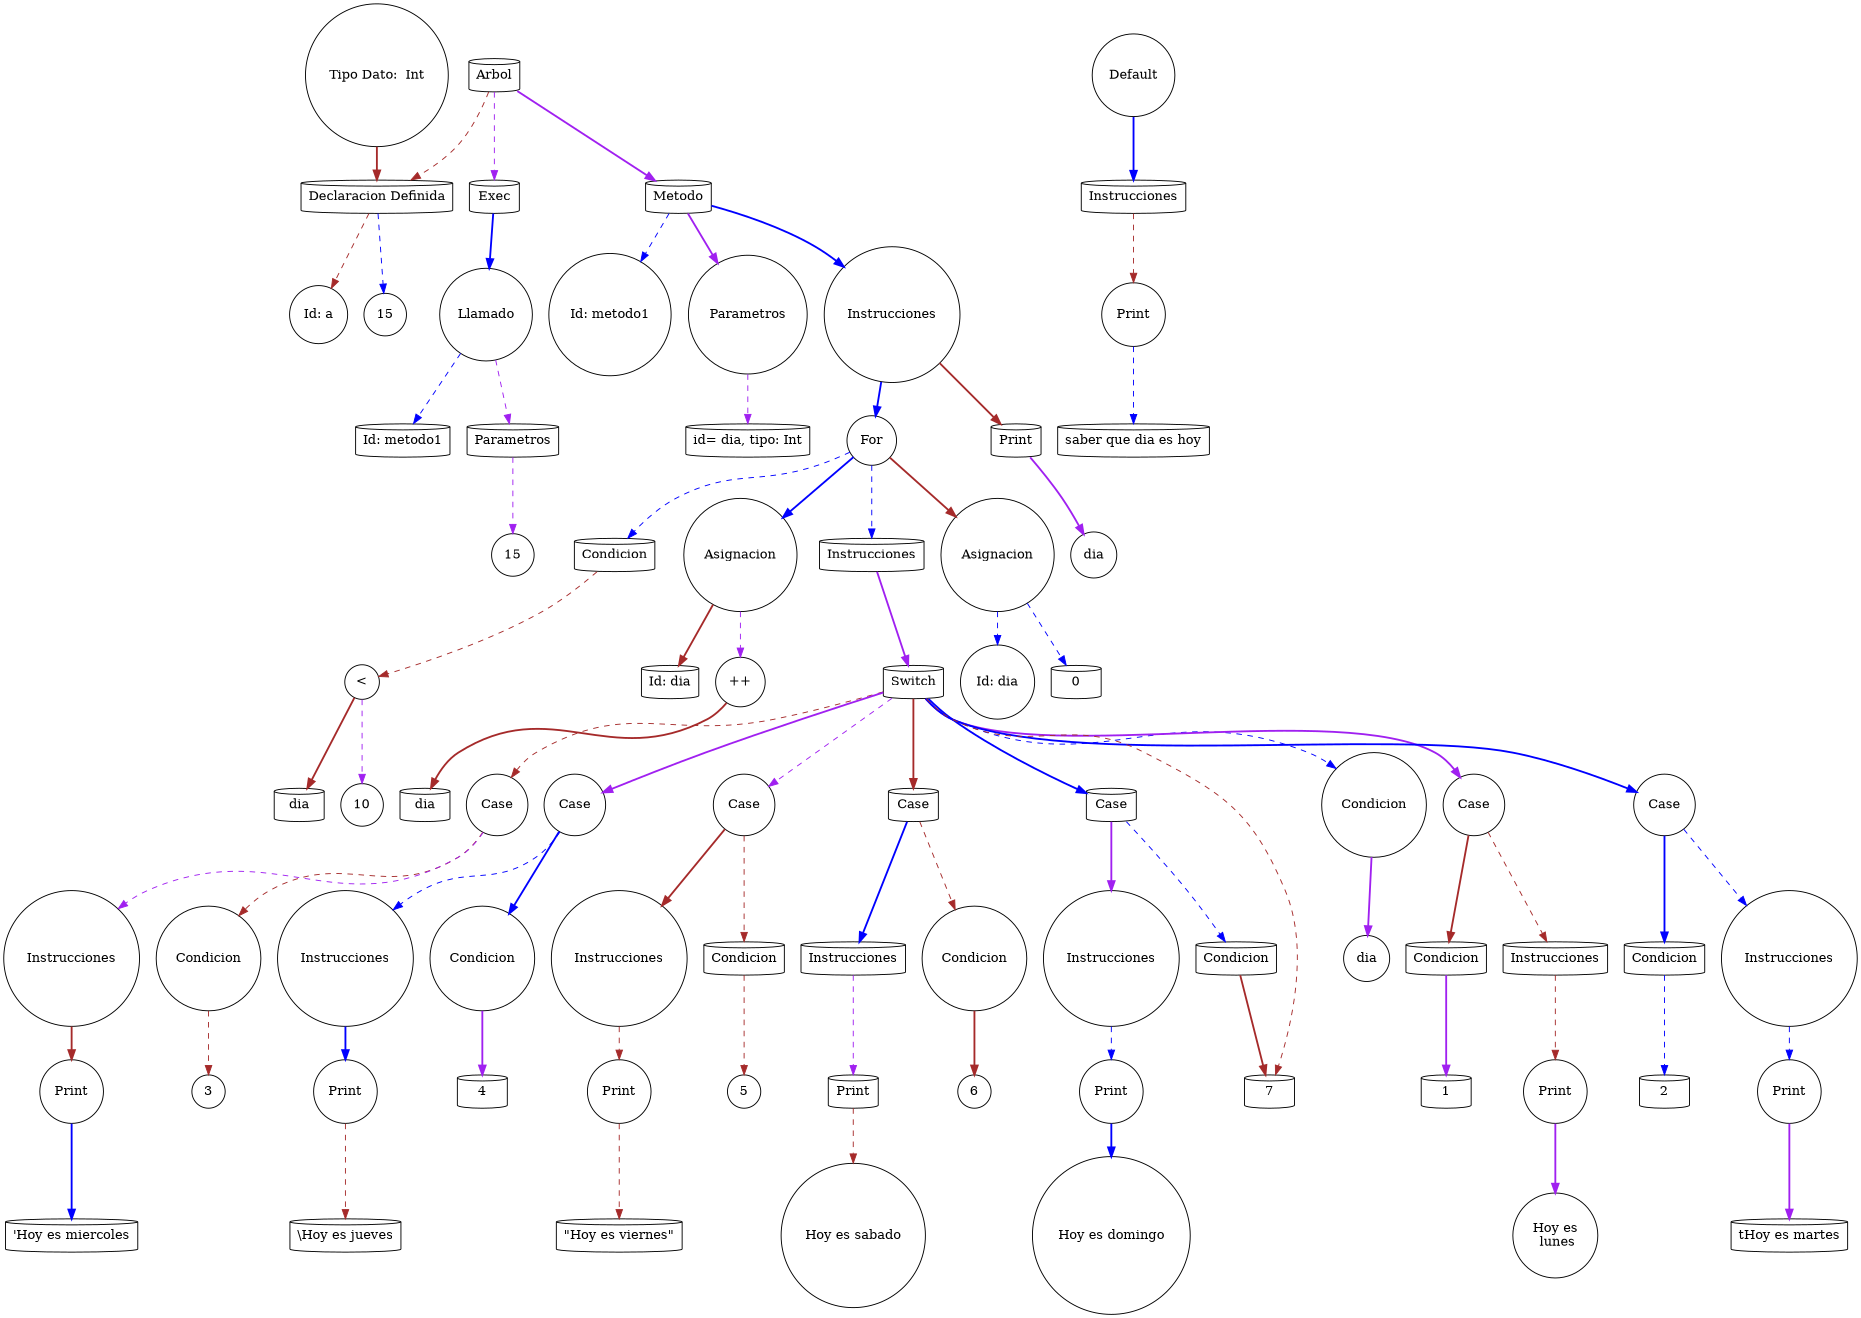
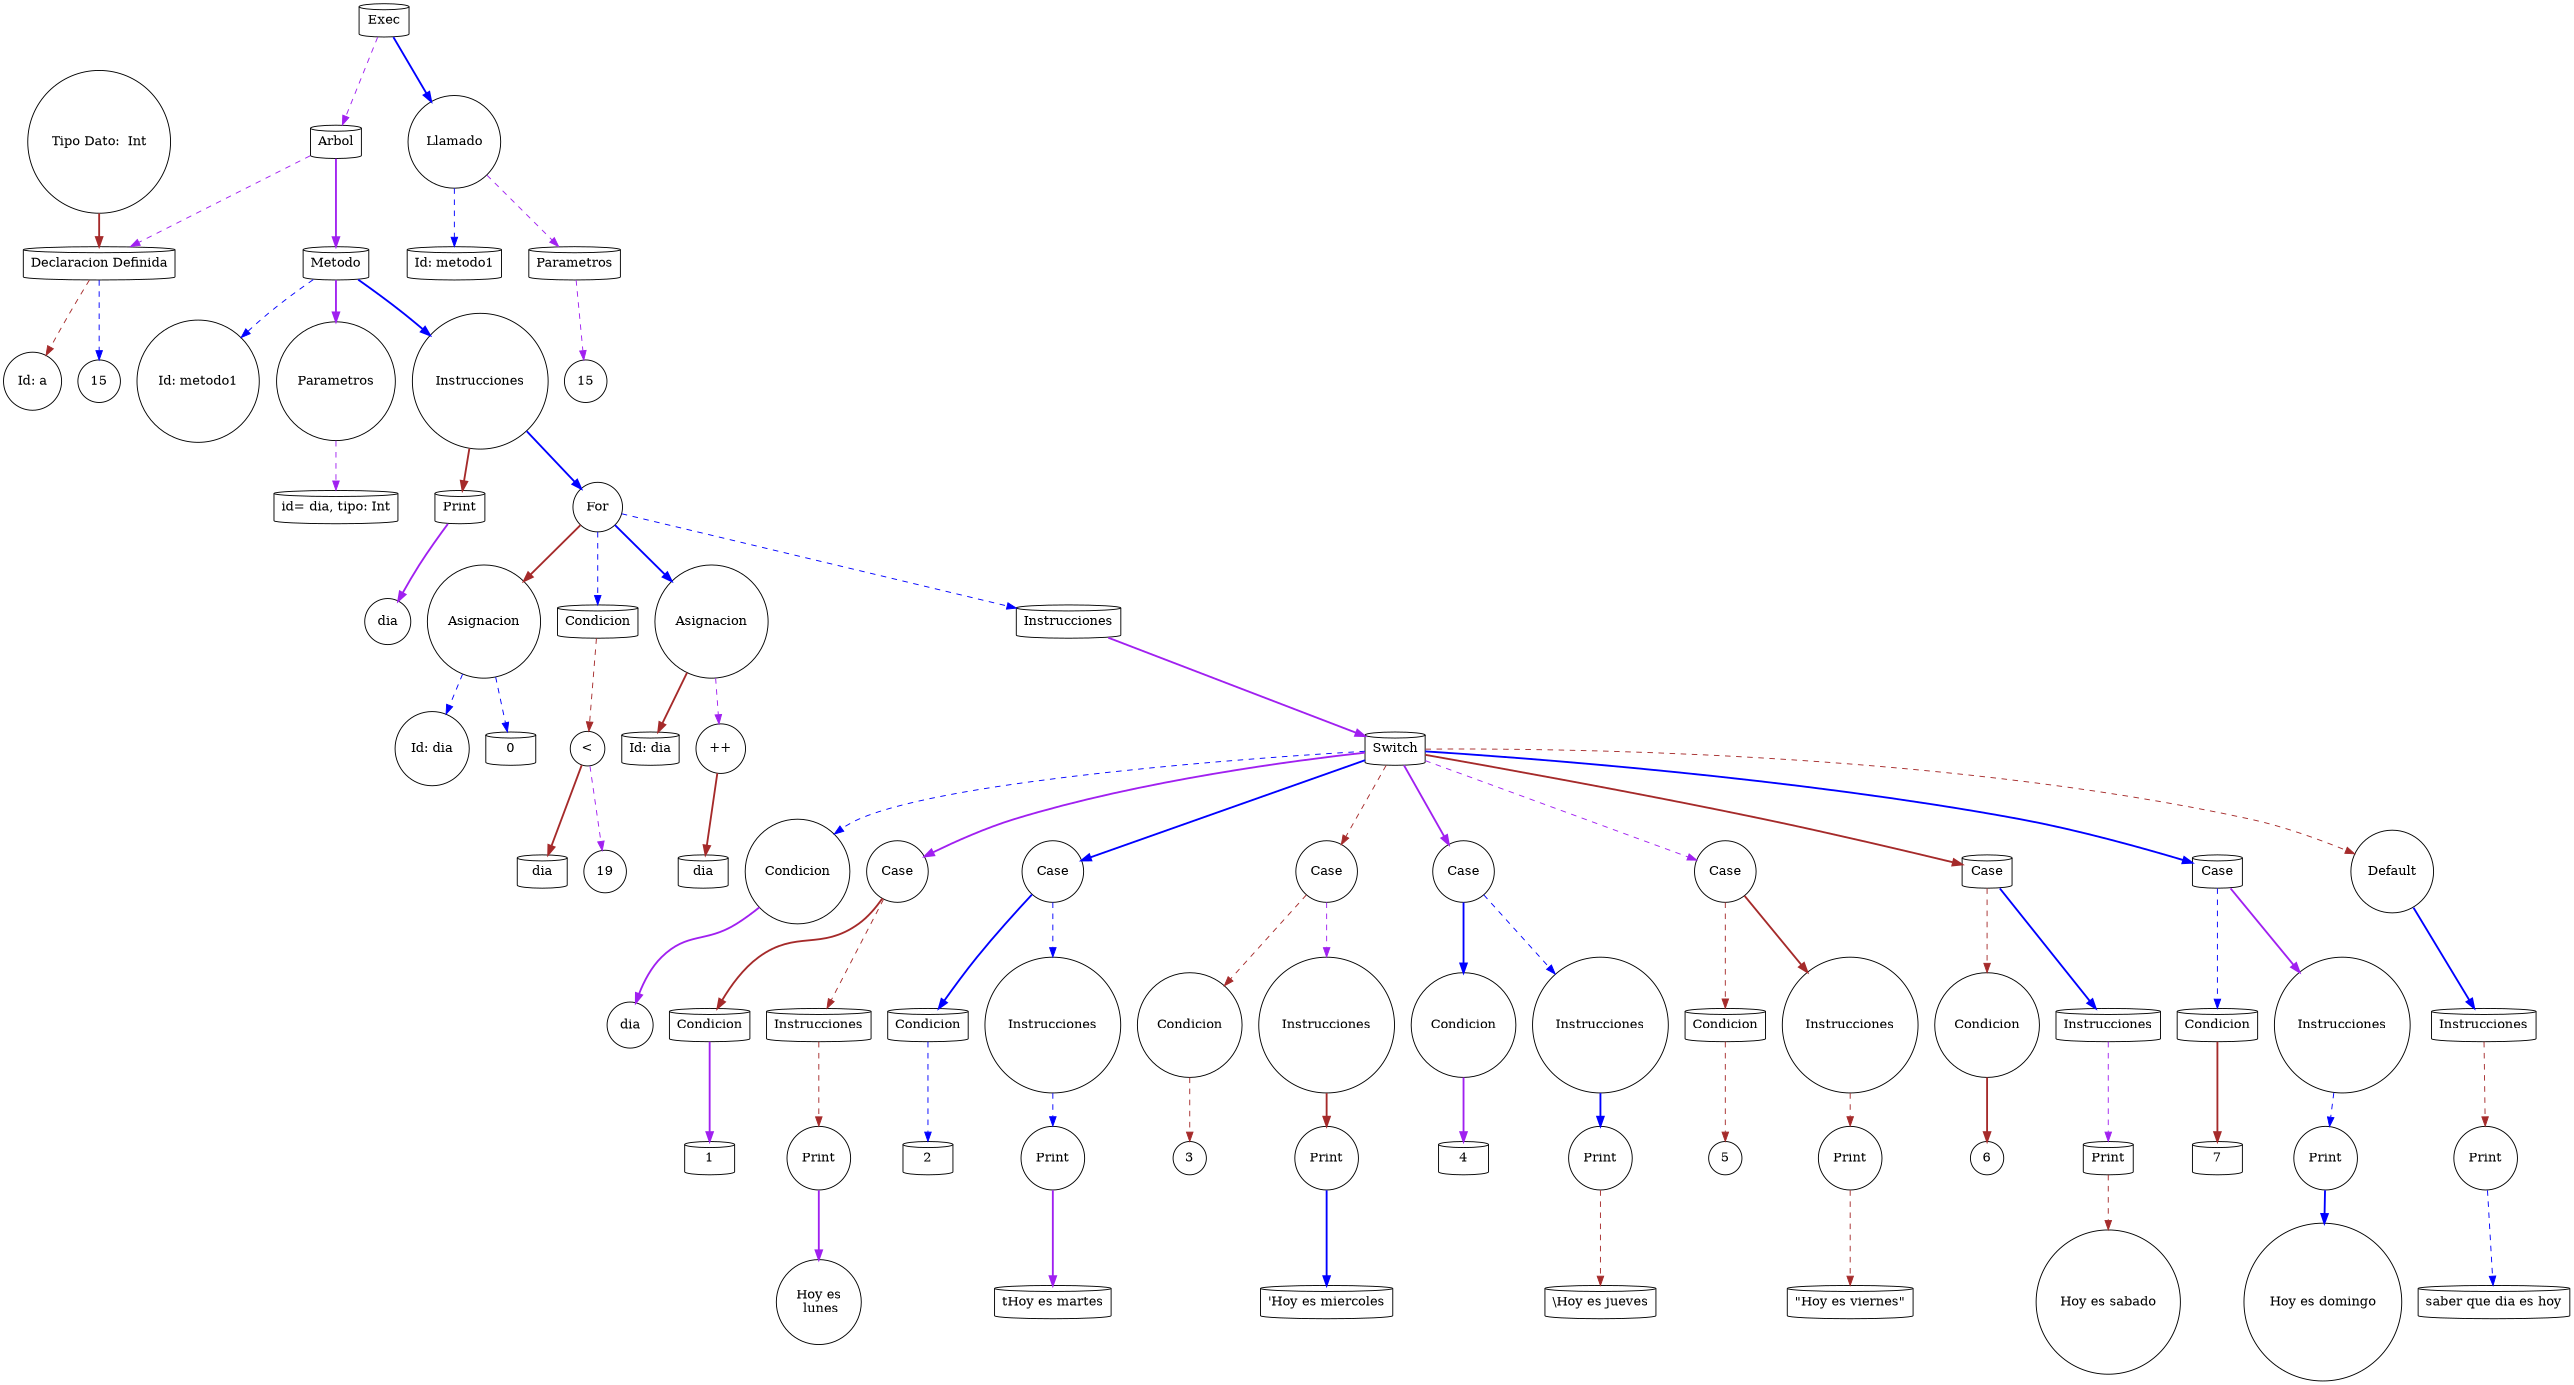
(494, 131) -> (362, 77)
(462, 140) -> (225, 199)
(1210, 790) -> (1890, 767)
(362, 805) -> (605, 872)
